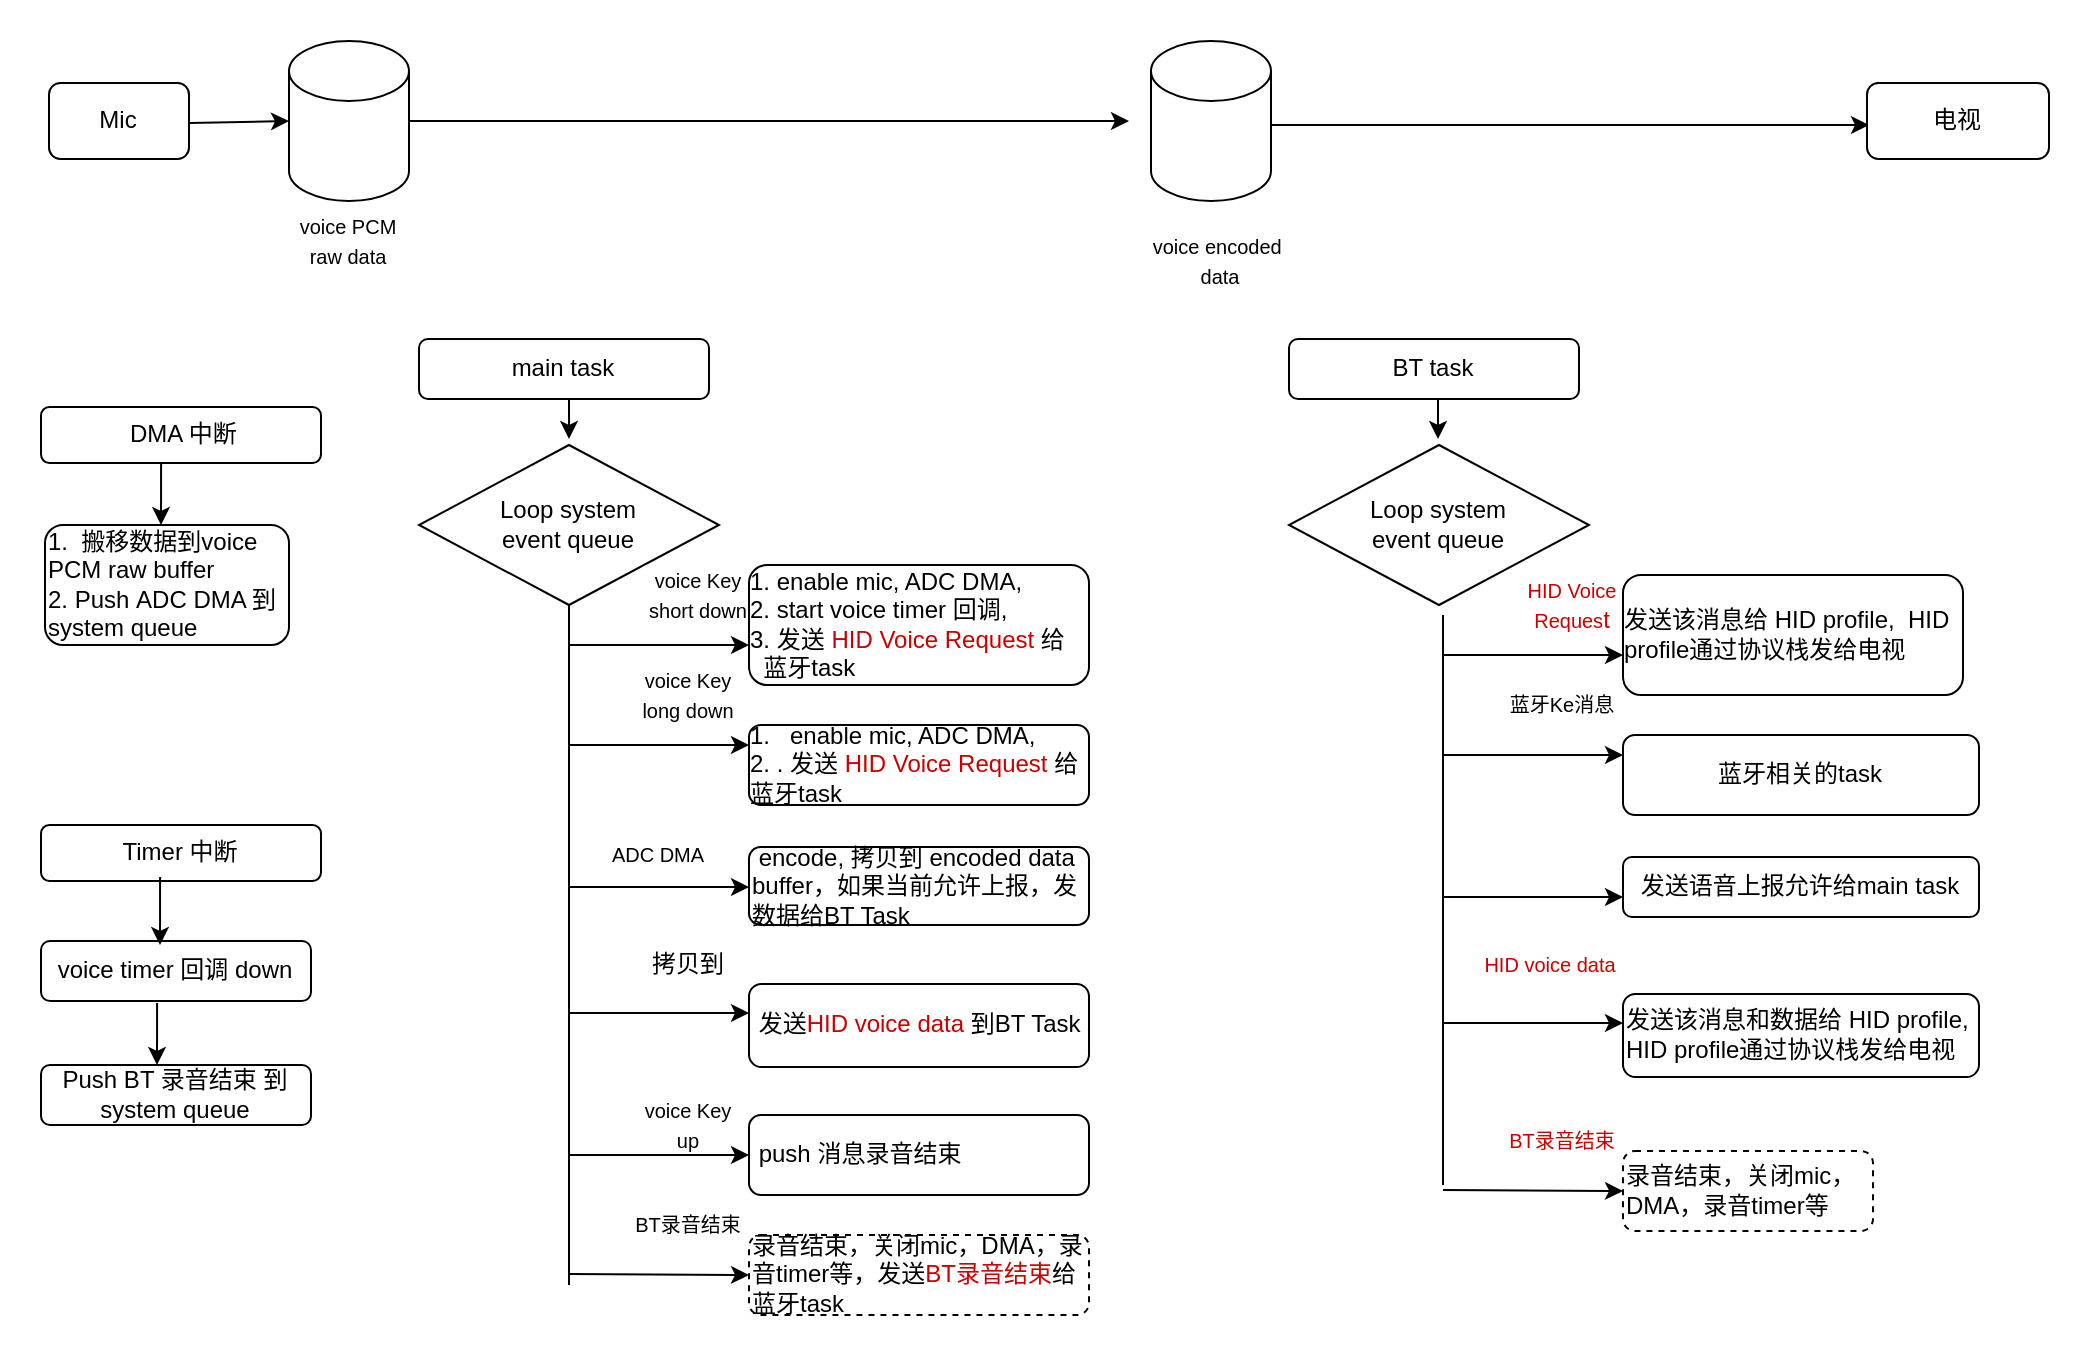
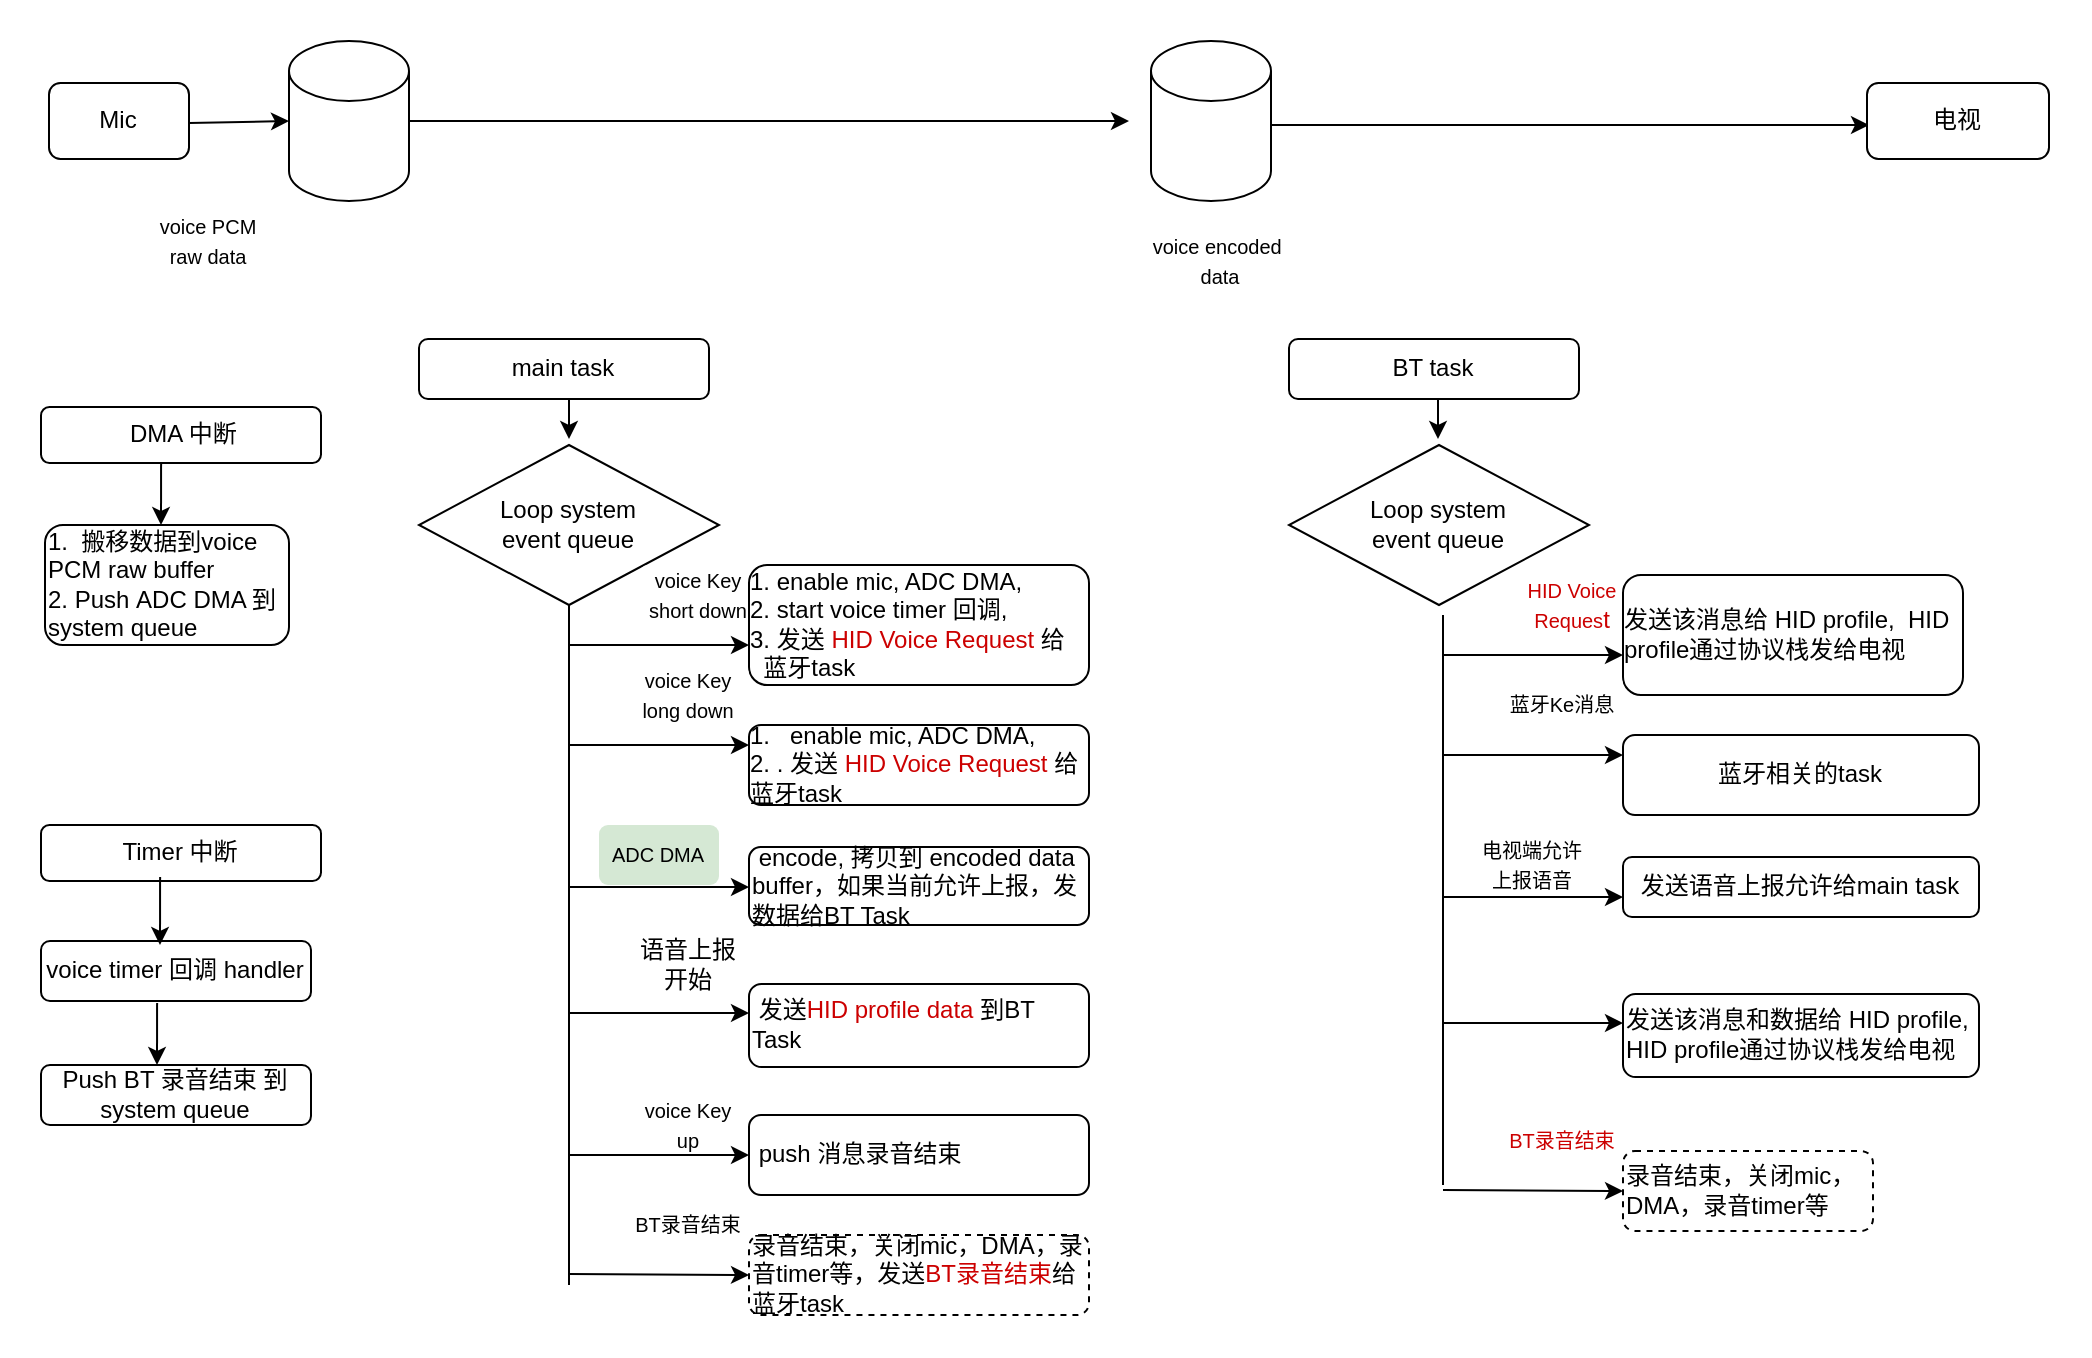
(349, 241) -> (209, 241)
(659, 855) -> (659, 855)
none -> (1533, 865)
(1551, 964) -> none
(689, 965) -> (689, 965)
(176, 971) -> (176, 971)
(921, 1025) -> (921, 1025)
